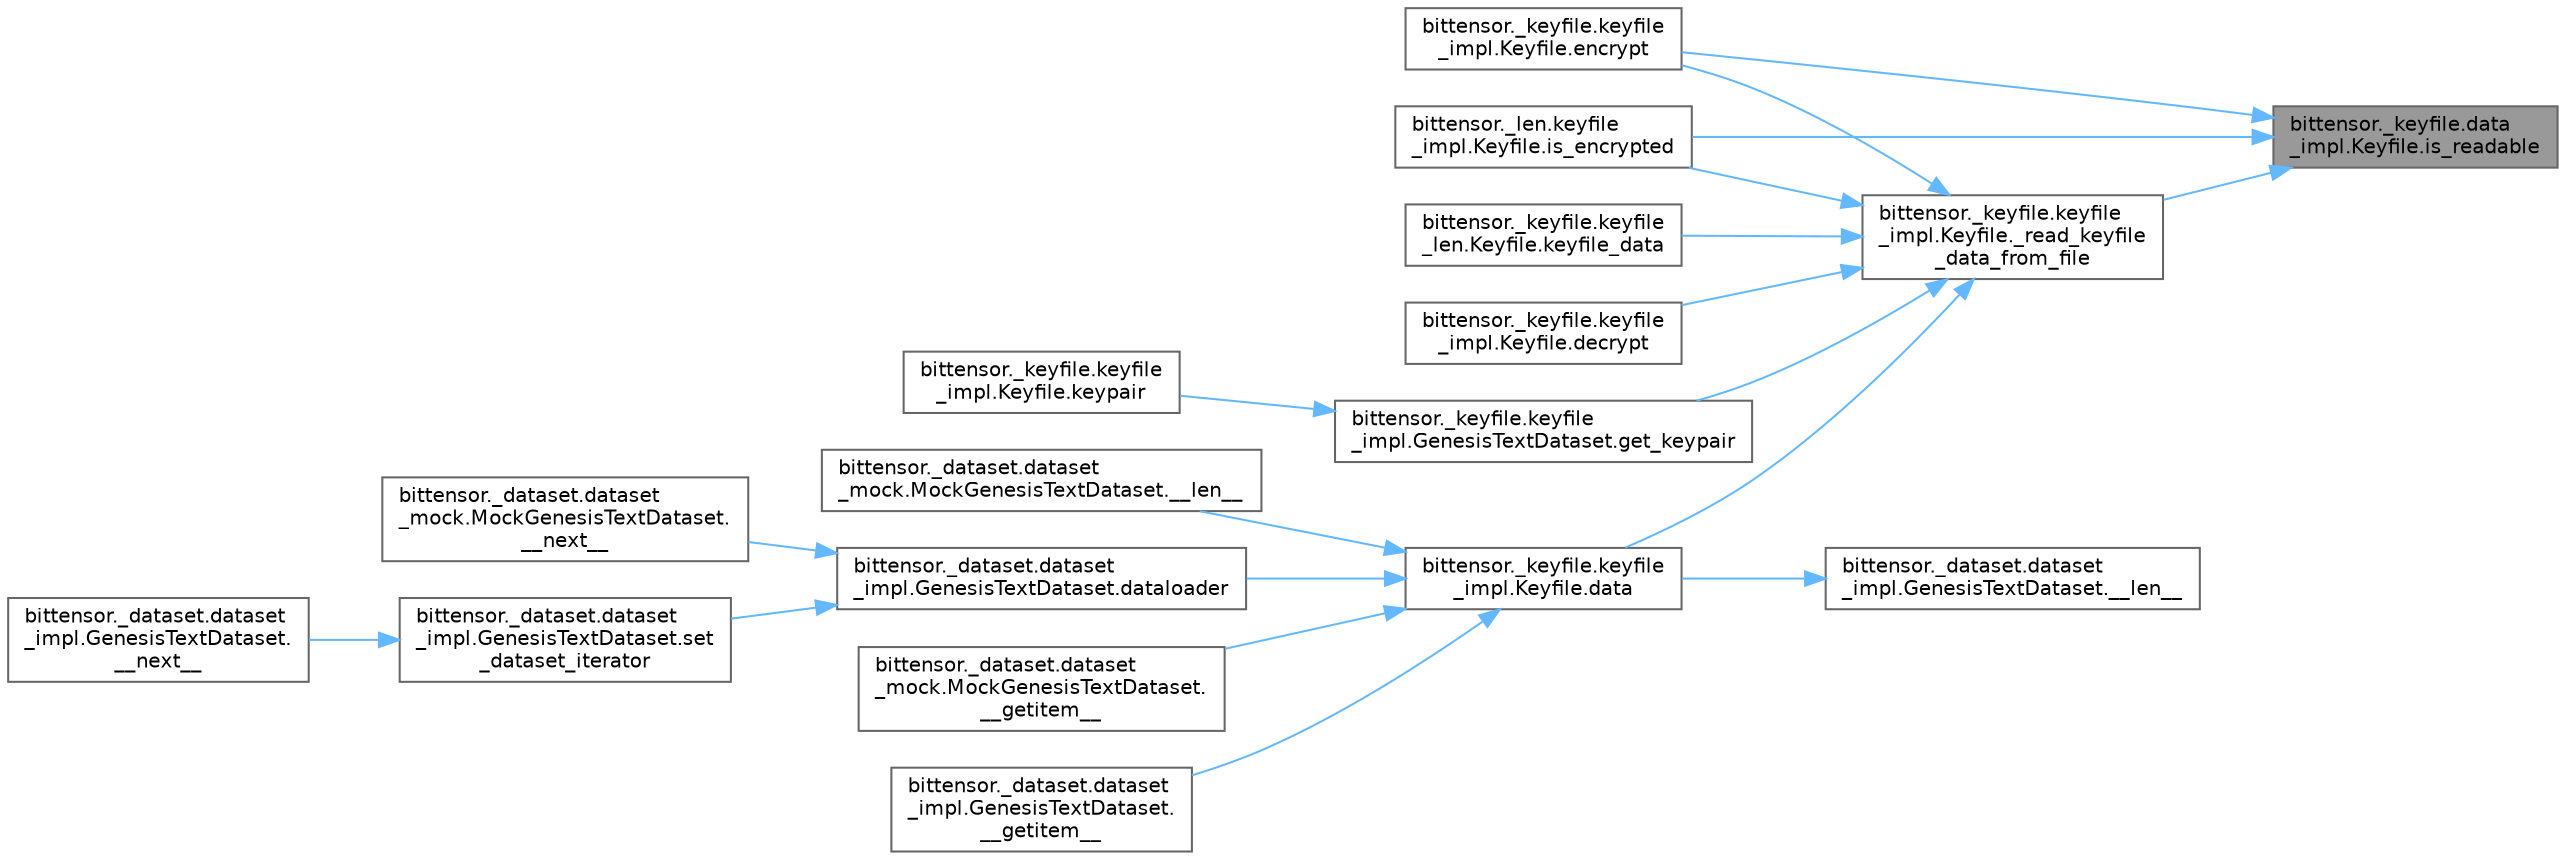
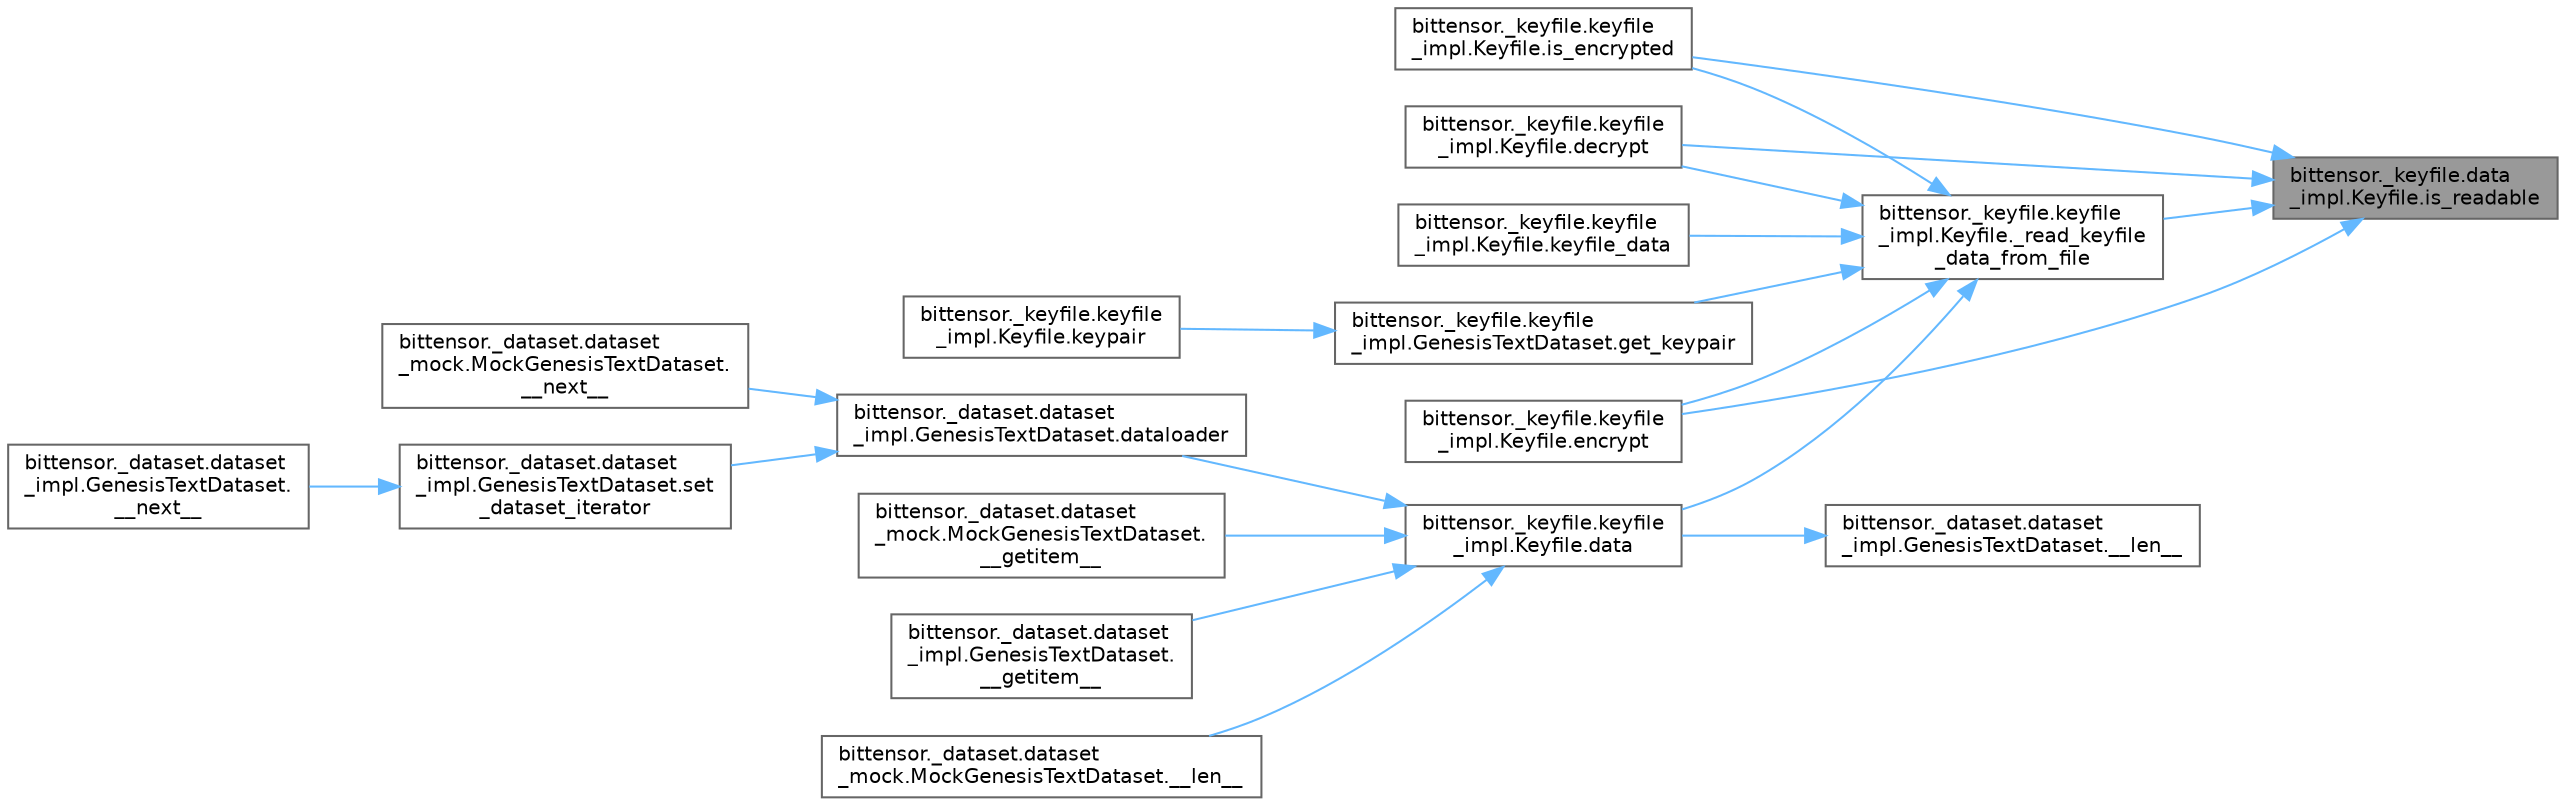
(1544, 137) -> (1544, 39)
none -> (1967, 162)
(1544, 235) -> (1544, 235)
